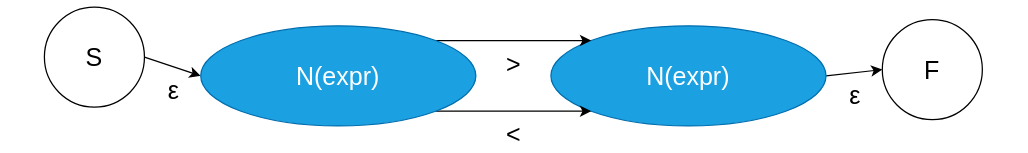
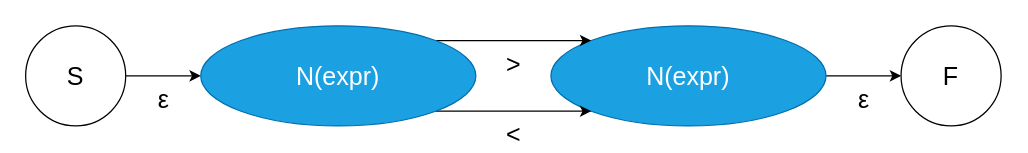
(94, 57) -> (76, 76)
(932, 69) -> (951, 76)
